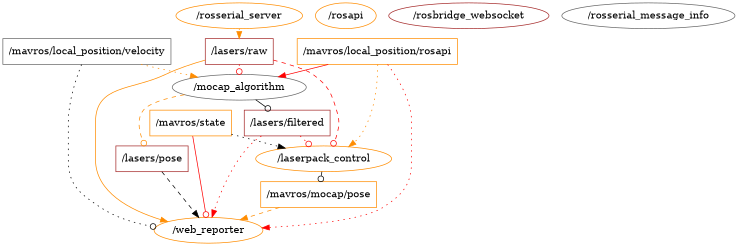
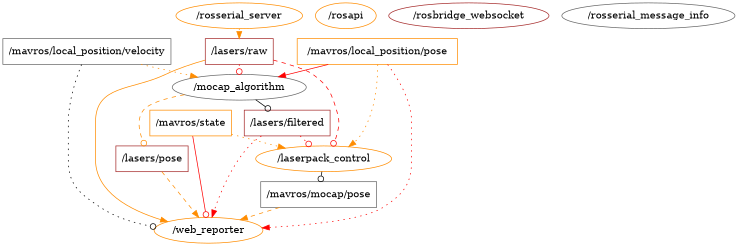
(377, 52) -> (377, 52)
(250, 139) -> (250, 139)
(178, 192) -> (178, 192)
(319, 195) -> (319, 195)
